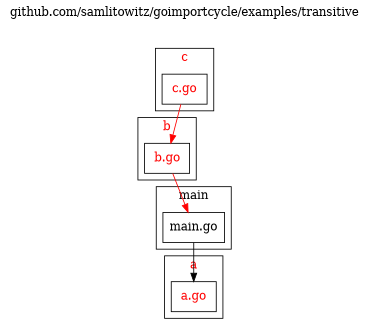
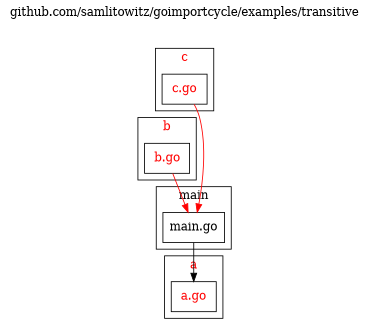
(176, 123) -> (204, 154)
